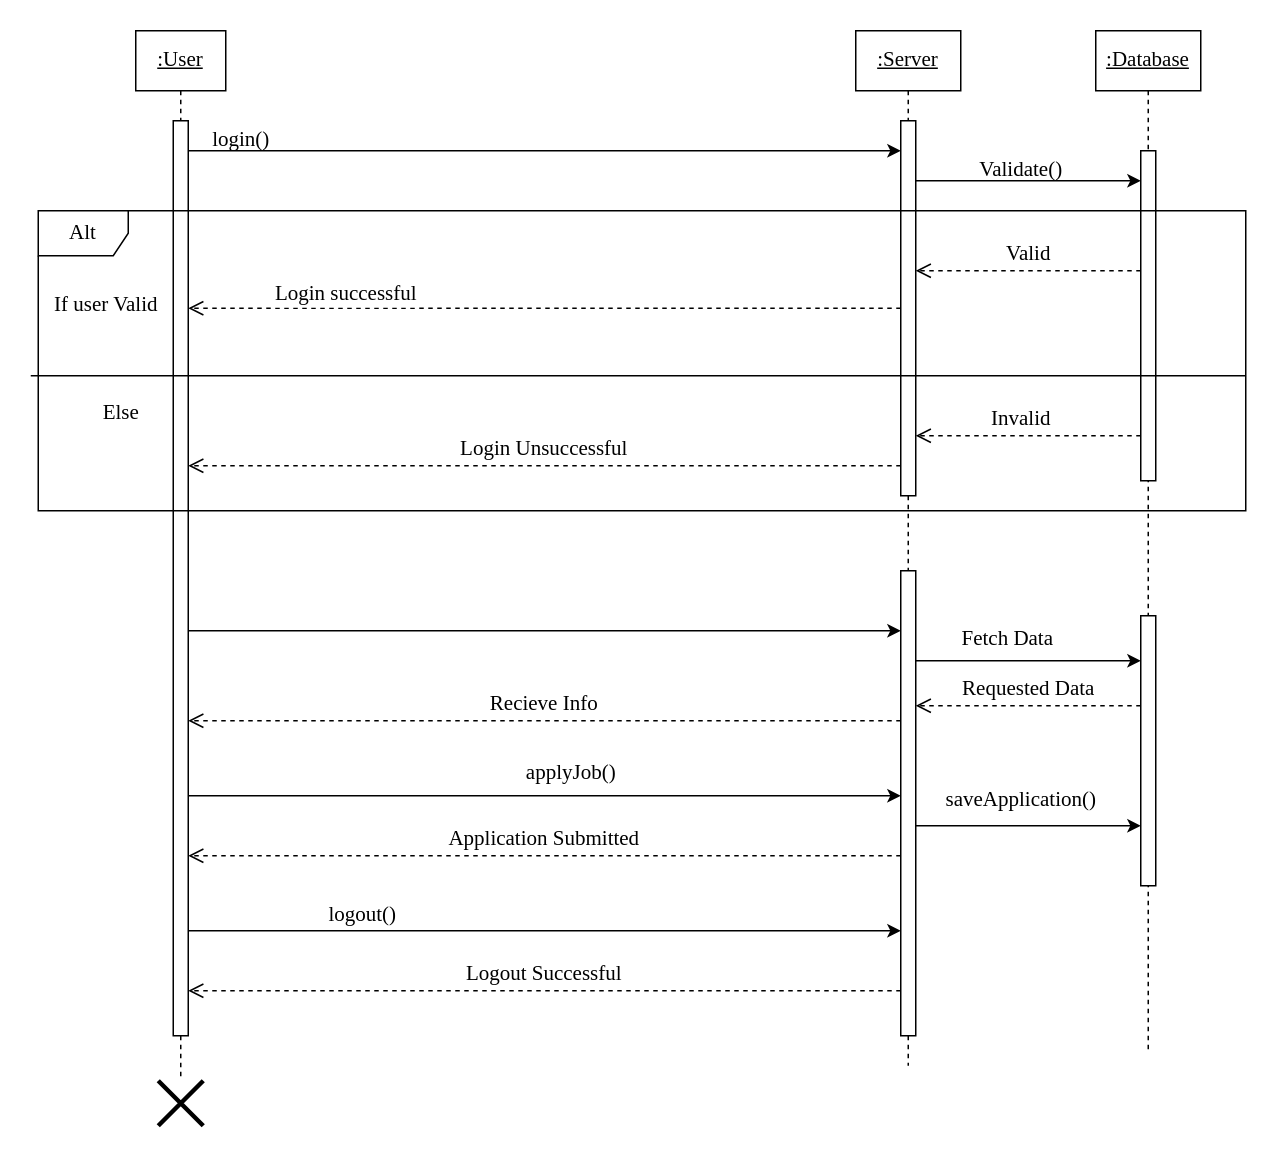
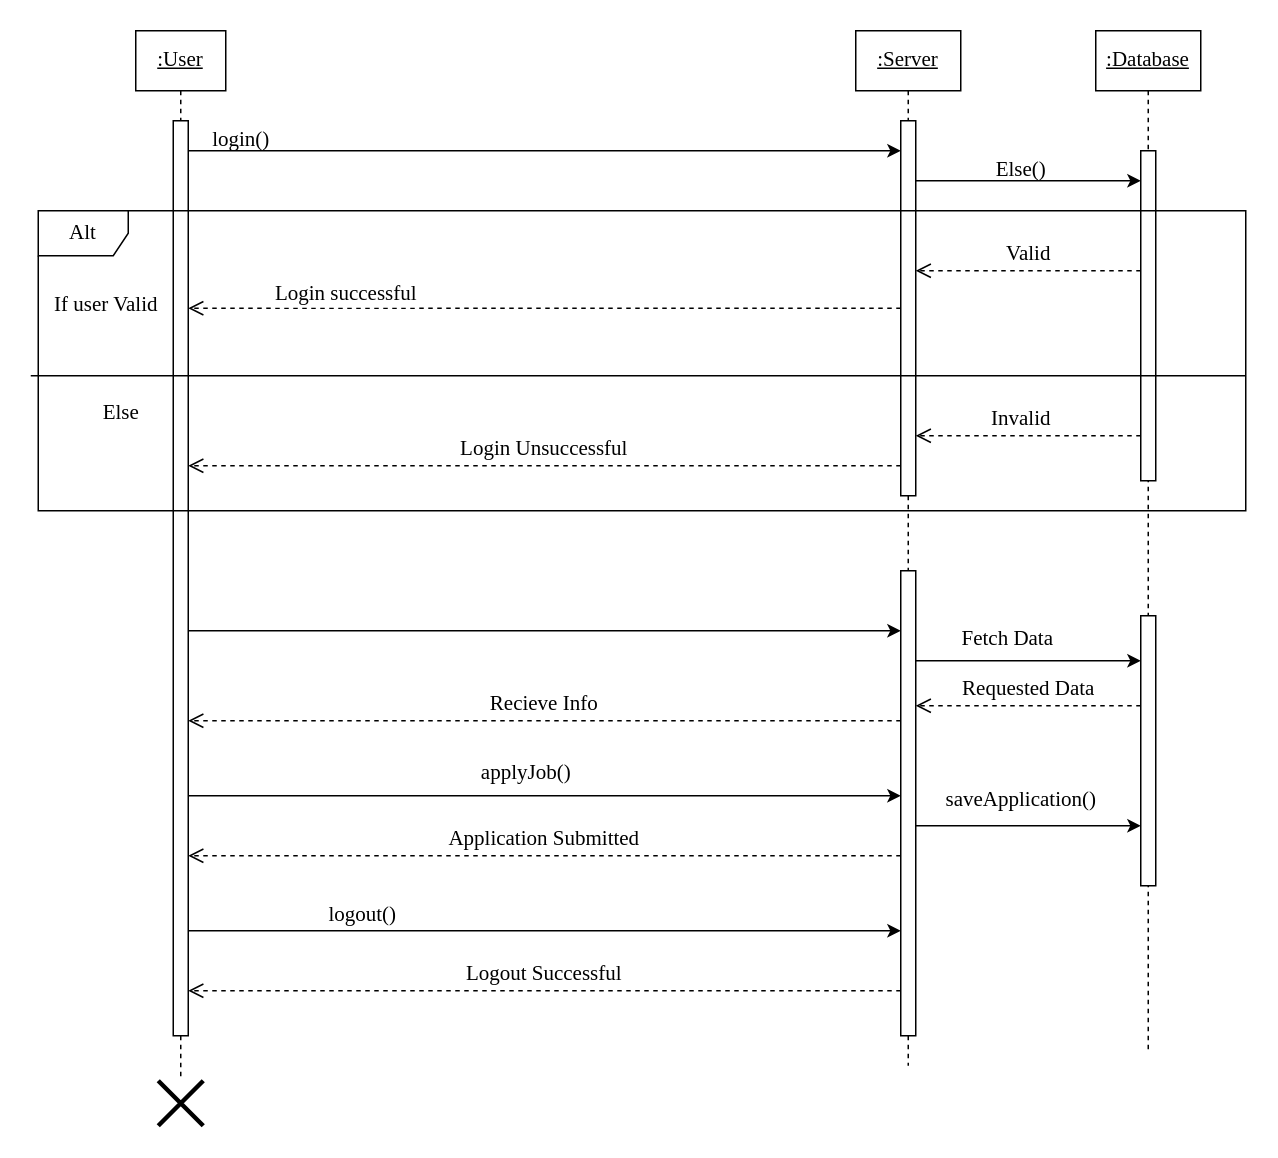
(1022, 170) -> (1022, 170)
(571, 773) -> (526, 773)
